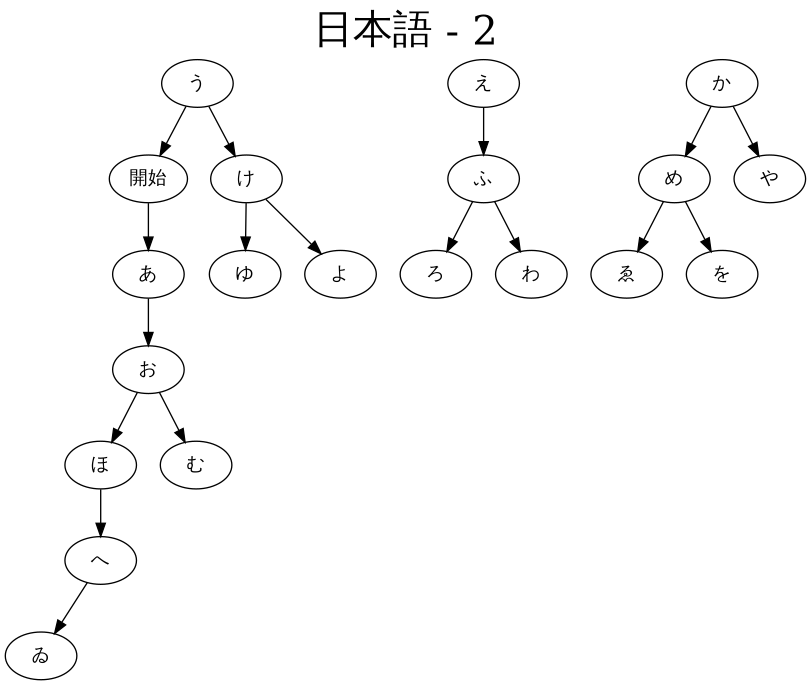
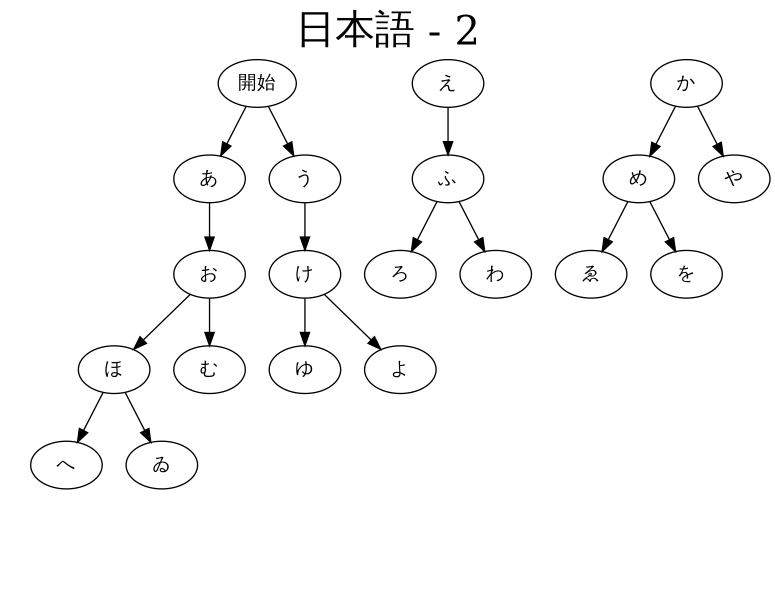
(176, 125) -> (278, 125)
(75, 603) -> (135, 411)
